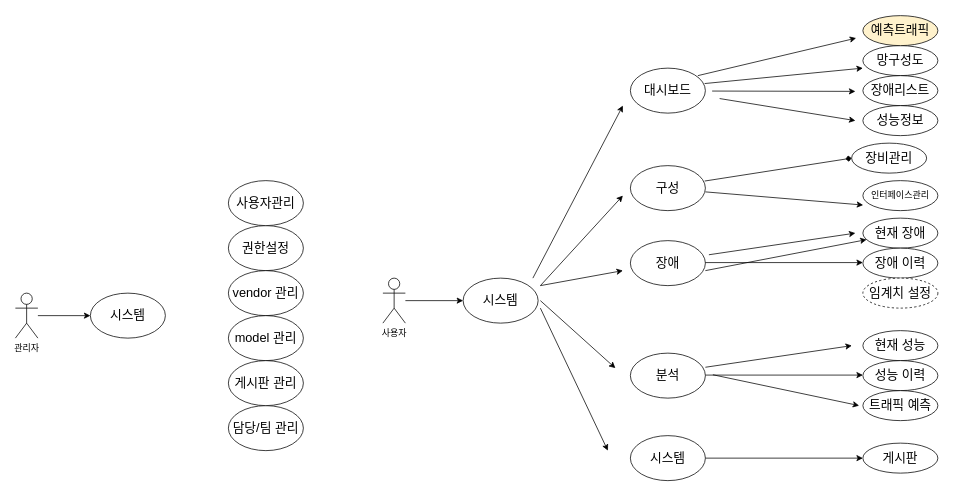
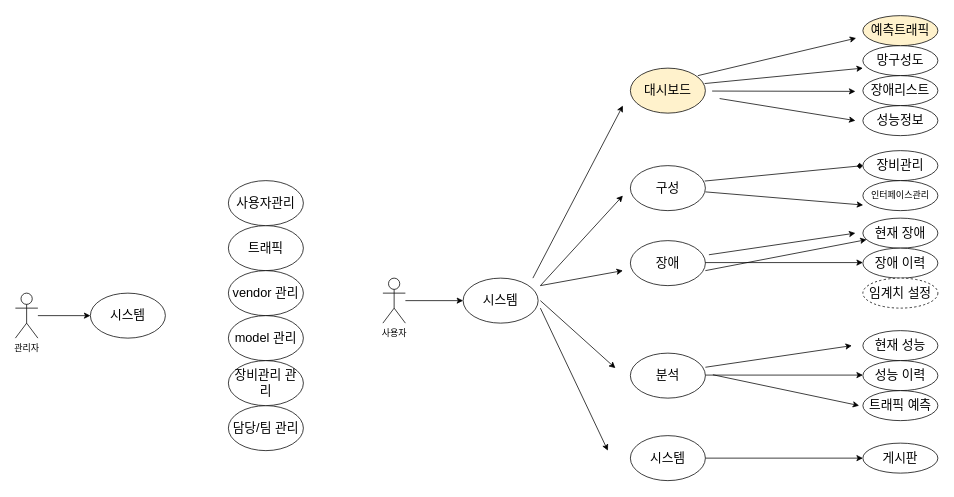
(668, 90) -> (668, 90)
(889, 158) -> (900, 165)
(266, 248) -> (266, 248)
(266, 383) -> (266, 383)
